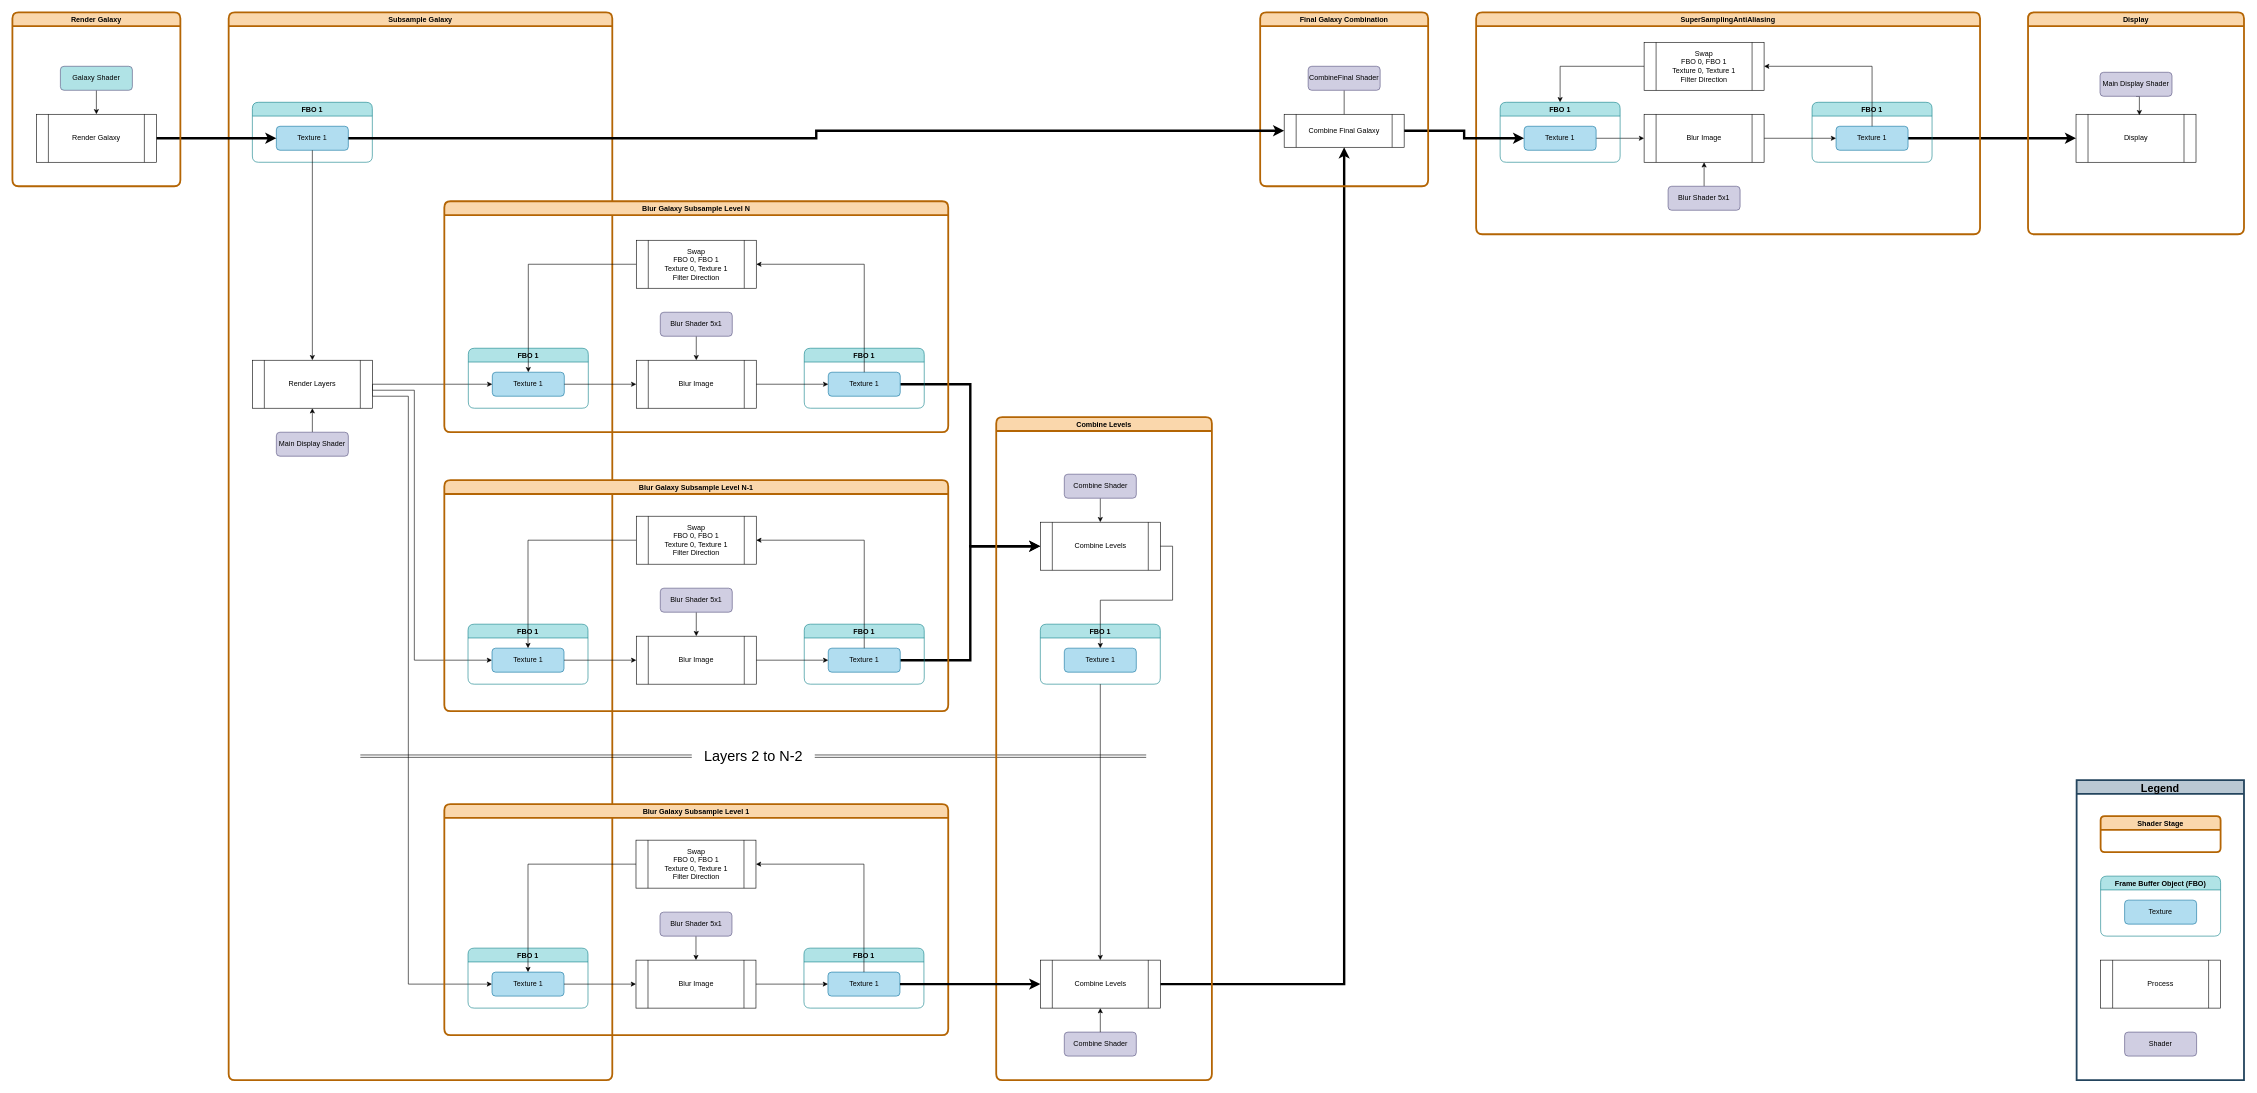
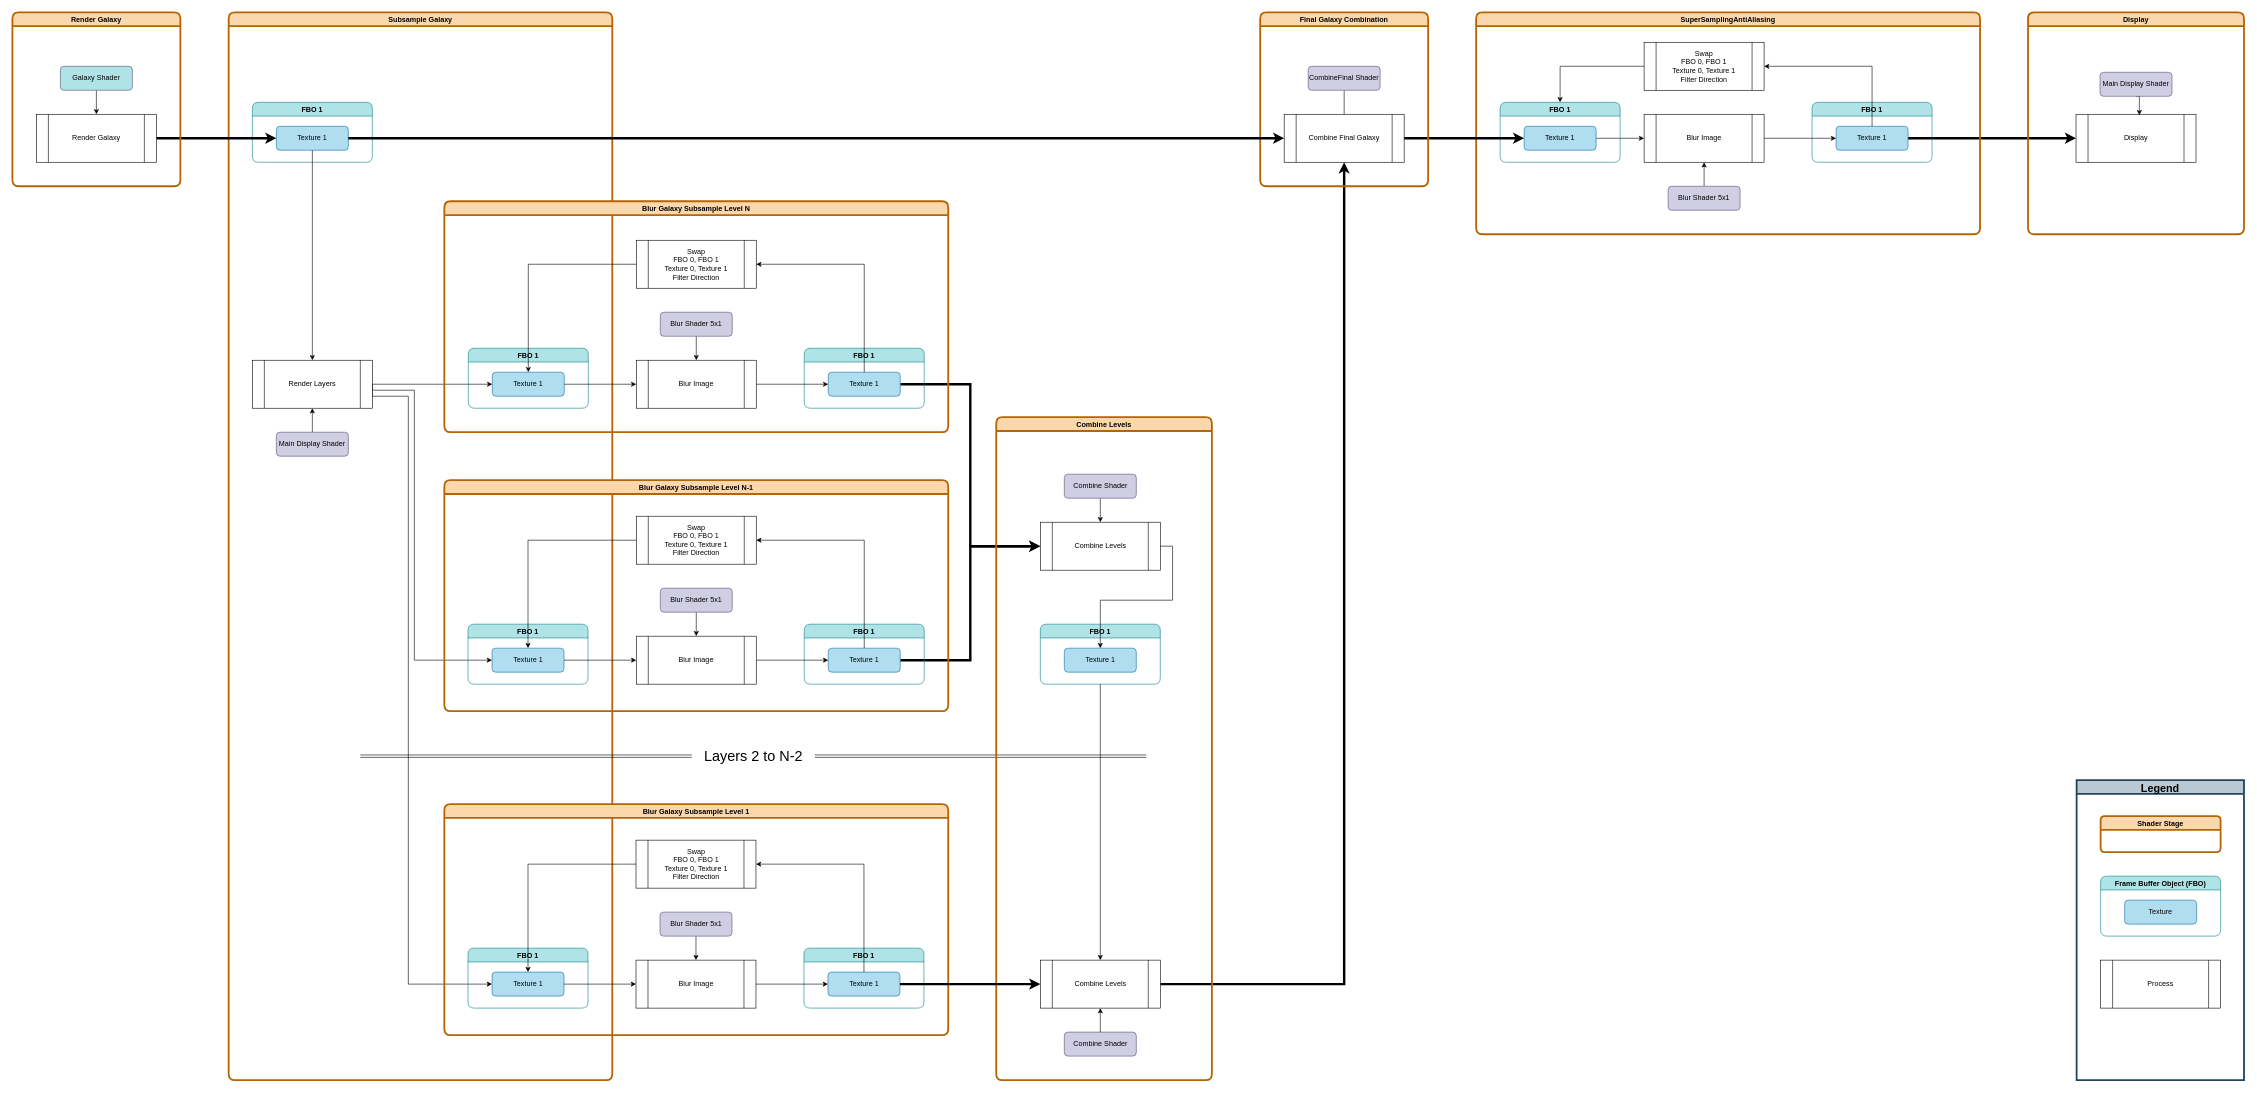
(1344, 131) -> (1344, 138)
(2161, 1044) -> none
